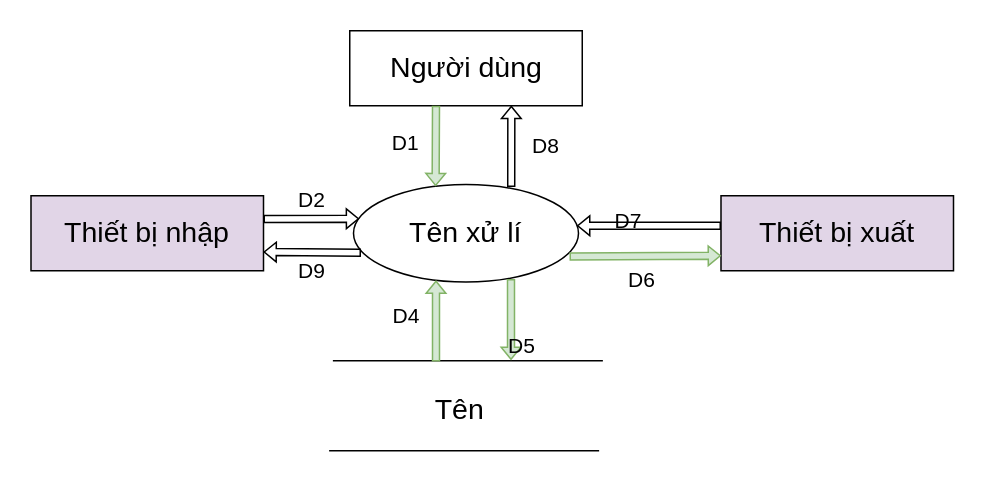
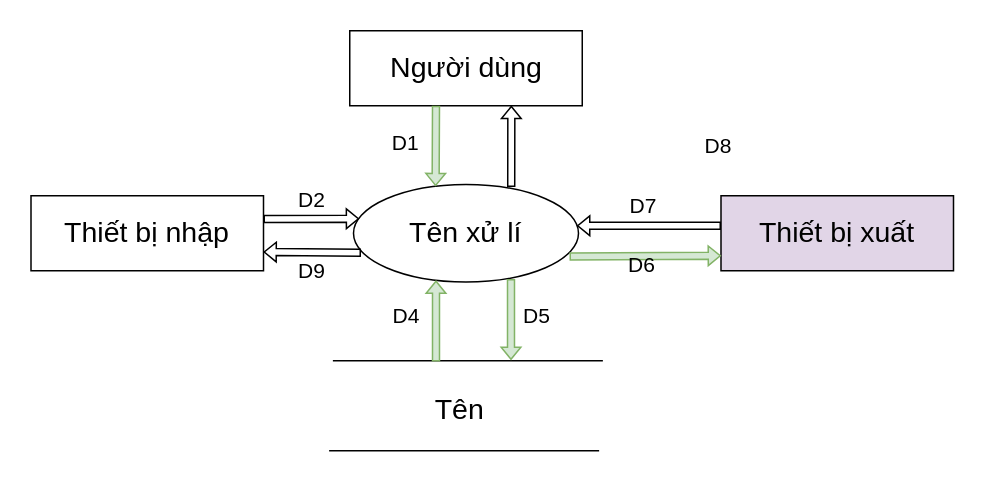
(546, 146) -> (719, 146)
(629, 221) -> (644, 206)
(147, 233) -> (147, 233)
(642, 280) -> (642, 265)
(522, 346) -> (537, 316)
